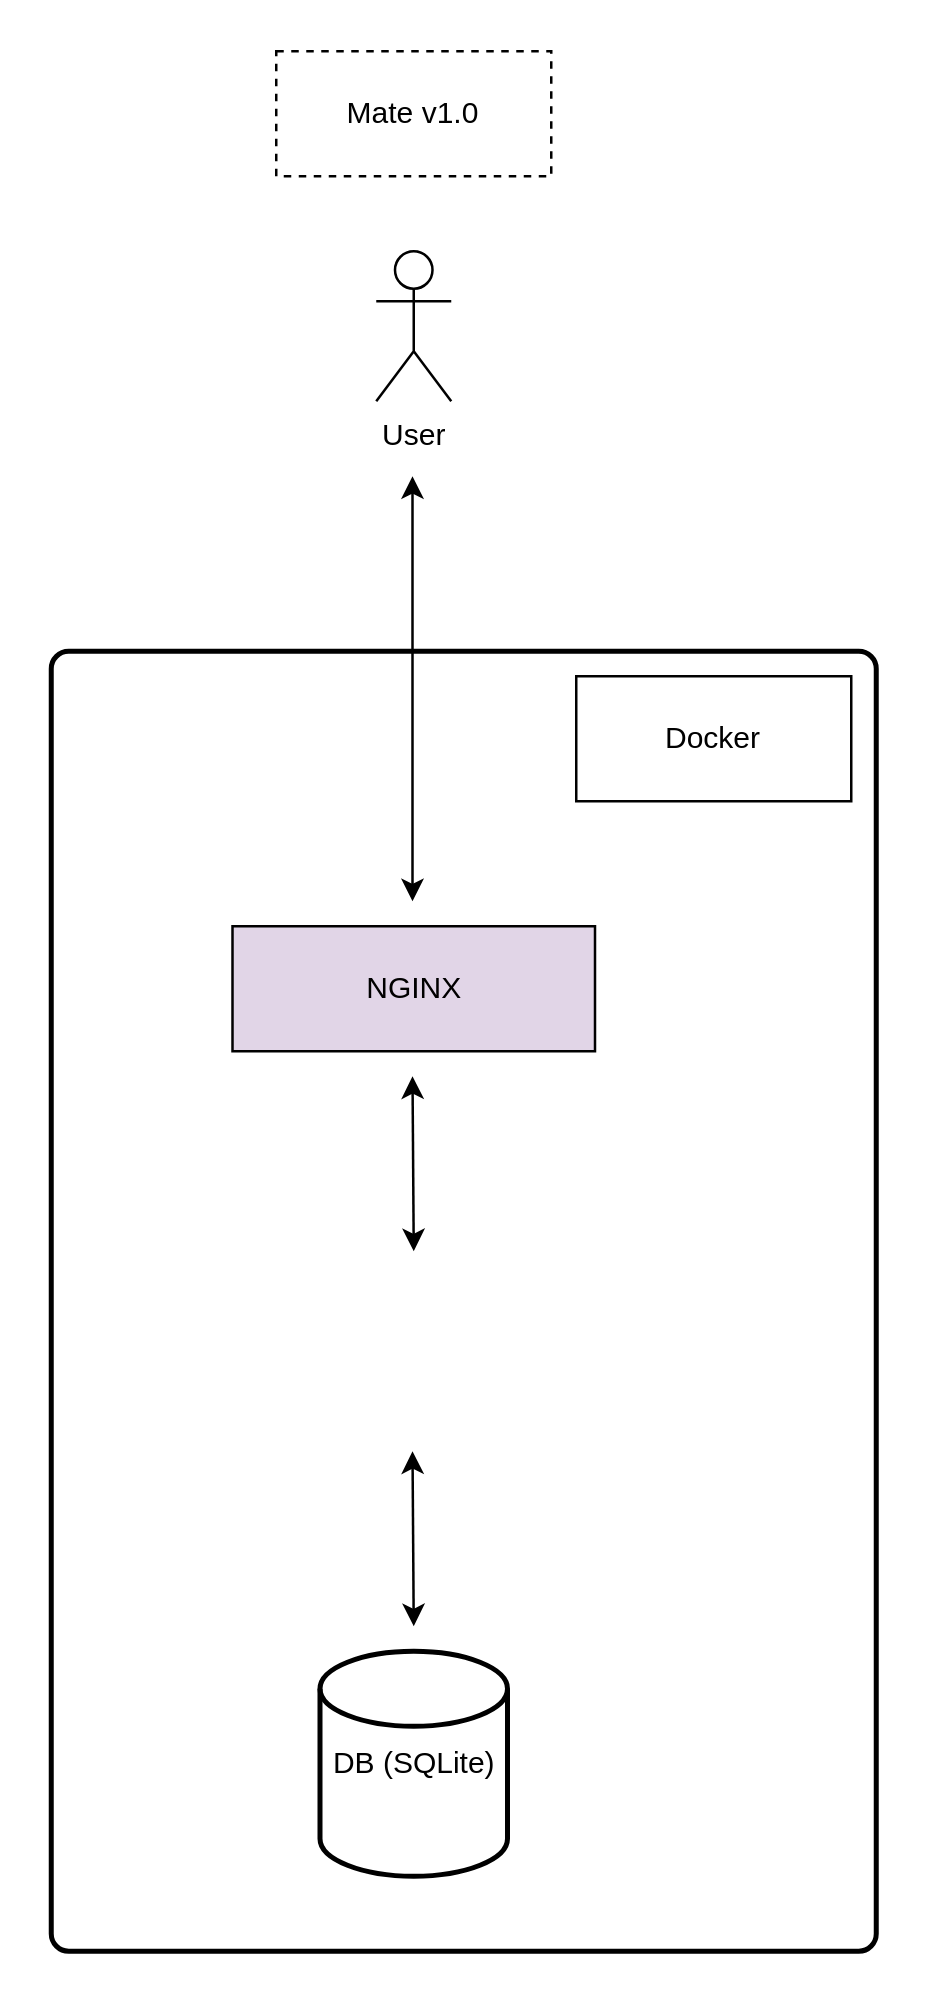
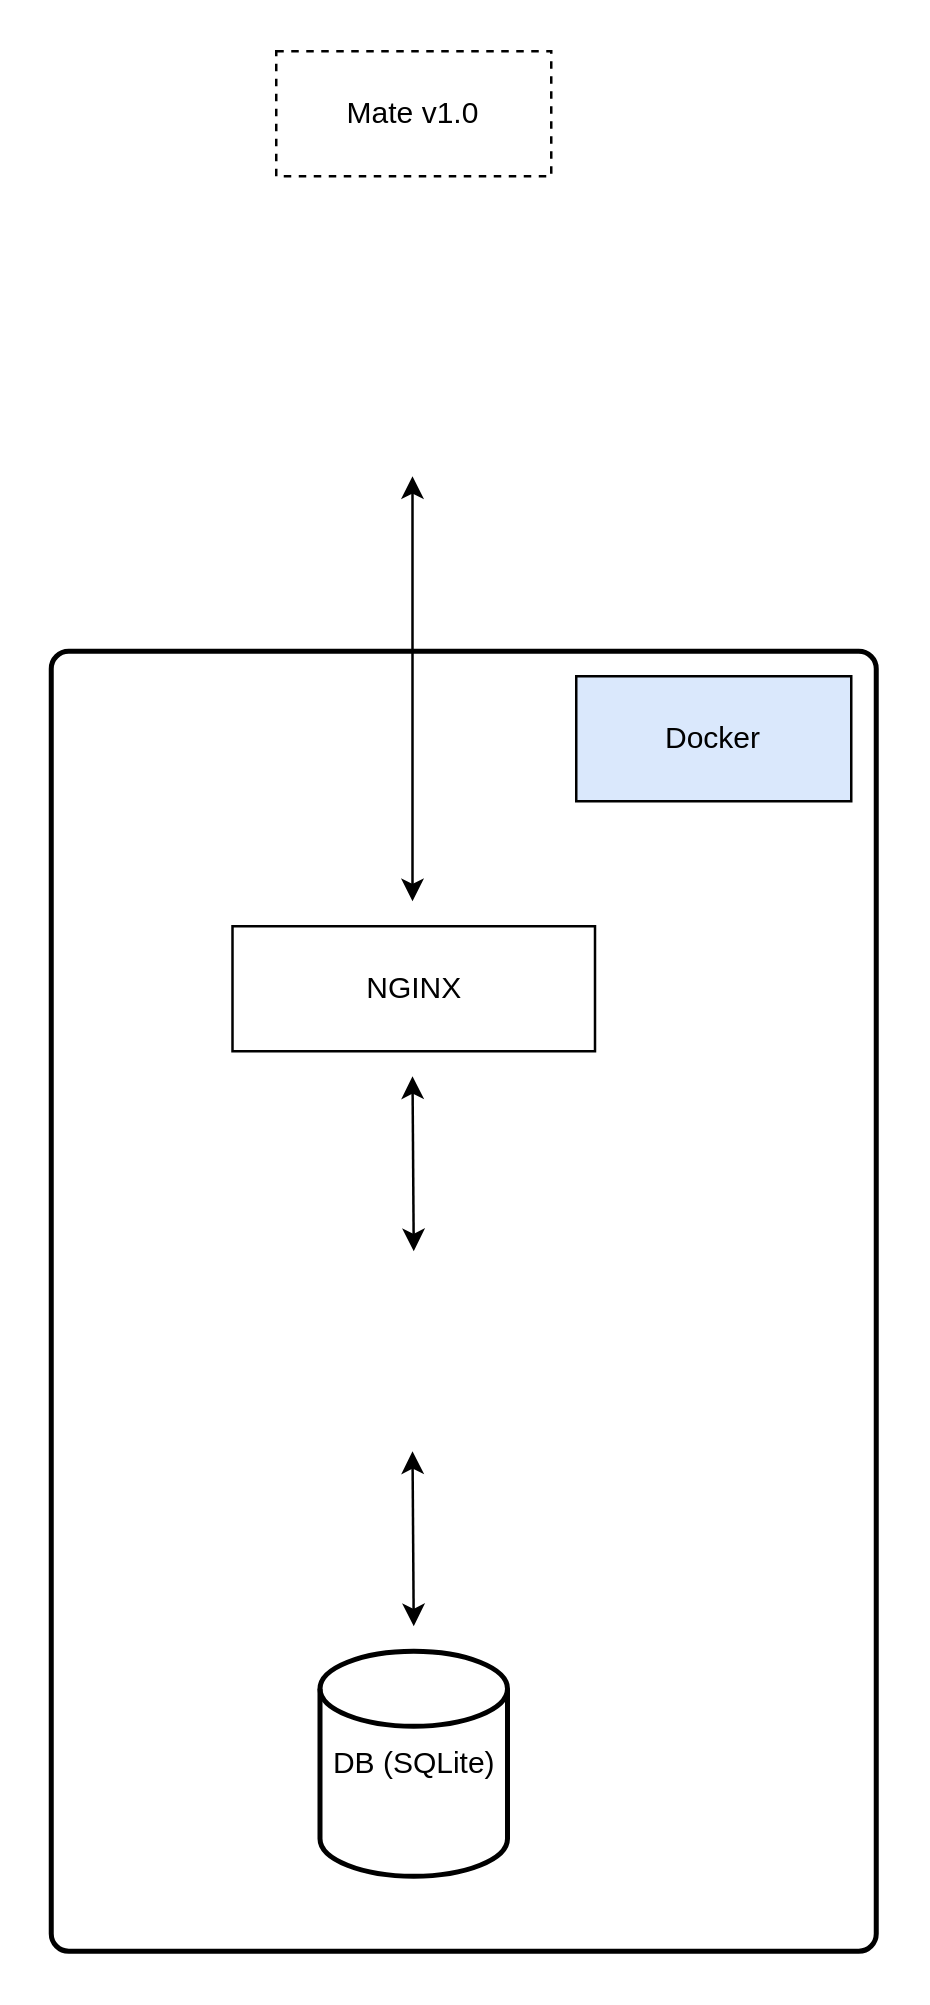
(414, 326) -> none
(714, 739) -> (714, 739)
(414, 989) -> (414, 989)
